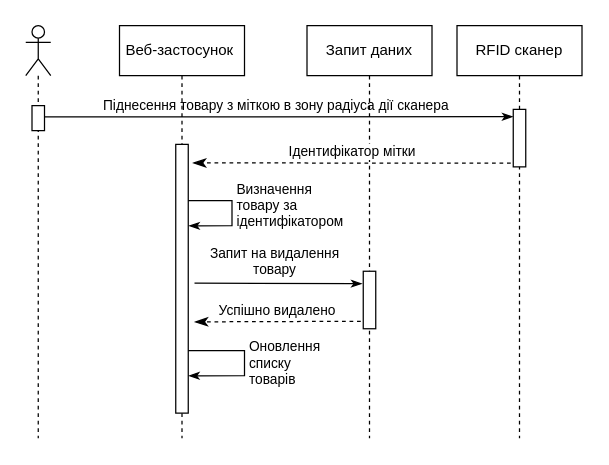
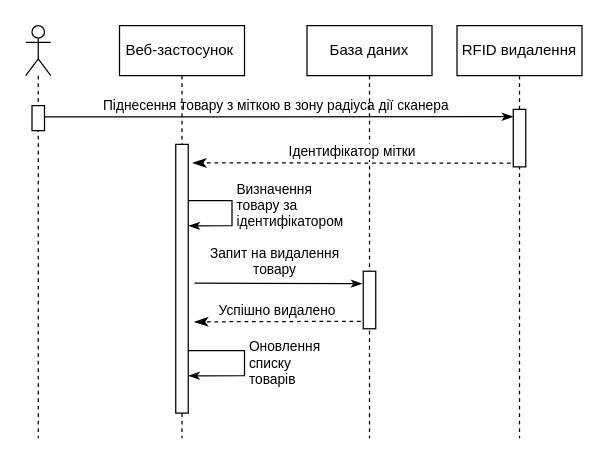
(369, 51) -> (369, 51)
(519, 51) -> (519, 51)
